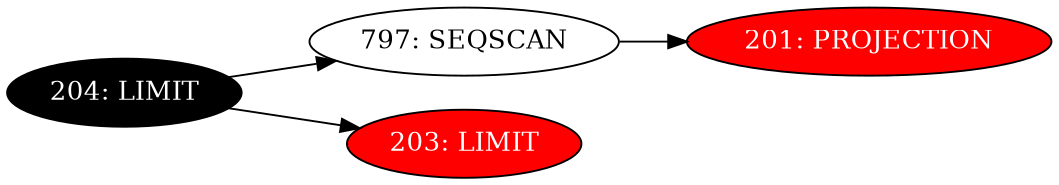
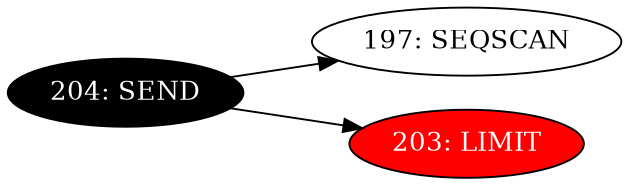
(464, 42) -> (467, 42)
(869, 42) -> none
(124, 93) -> (126, 93)
